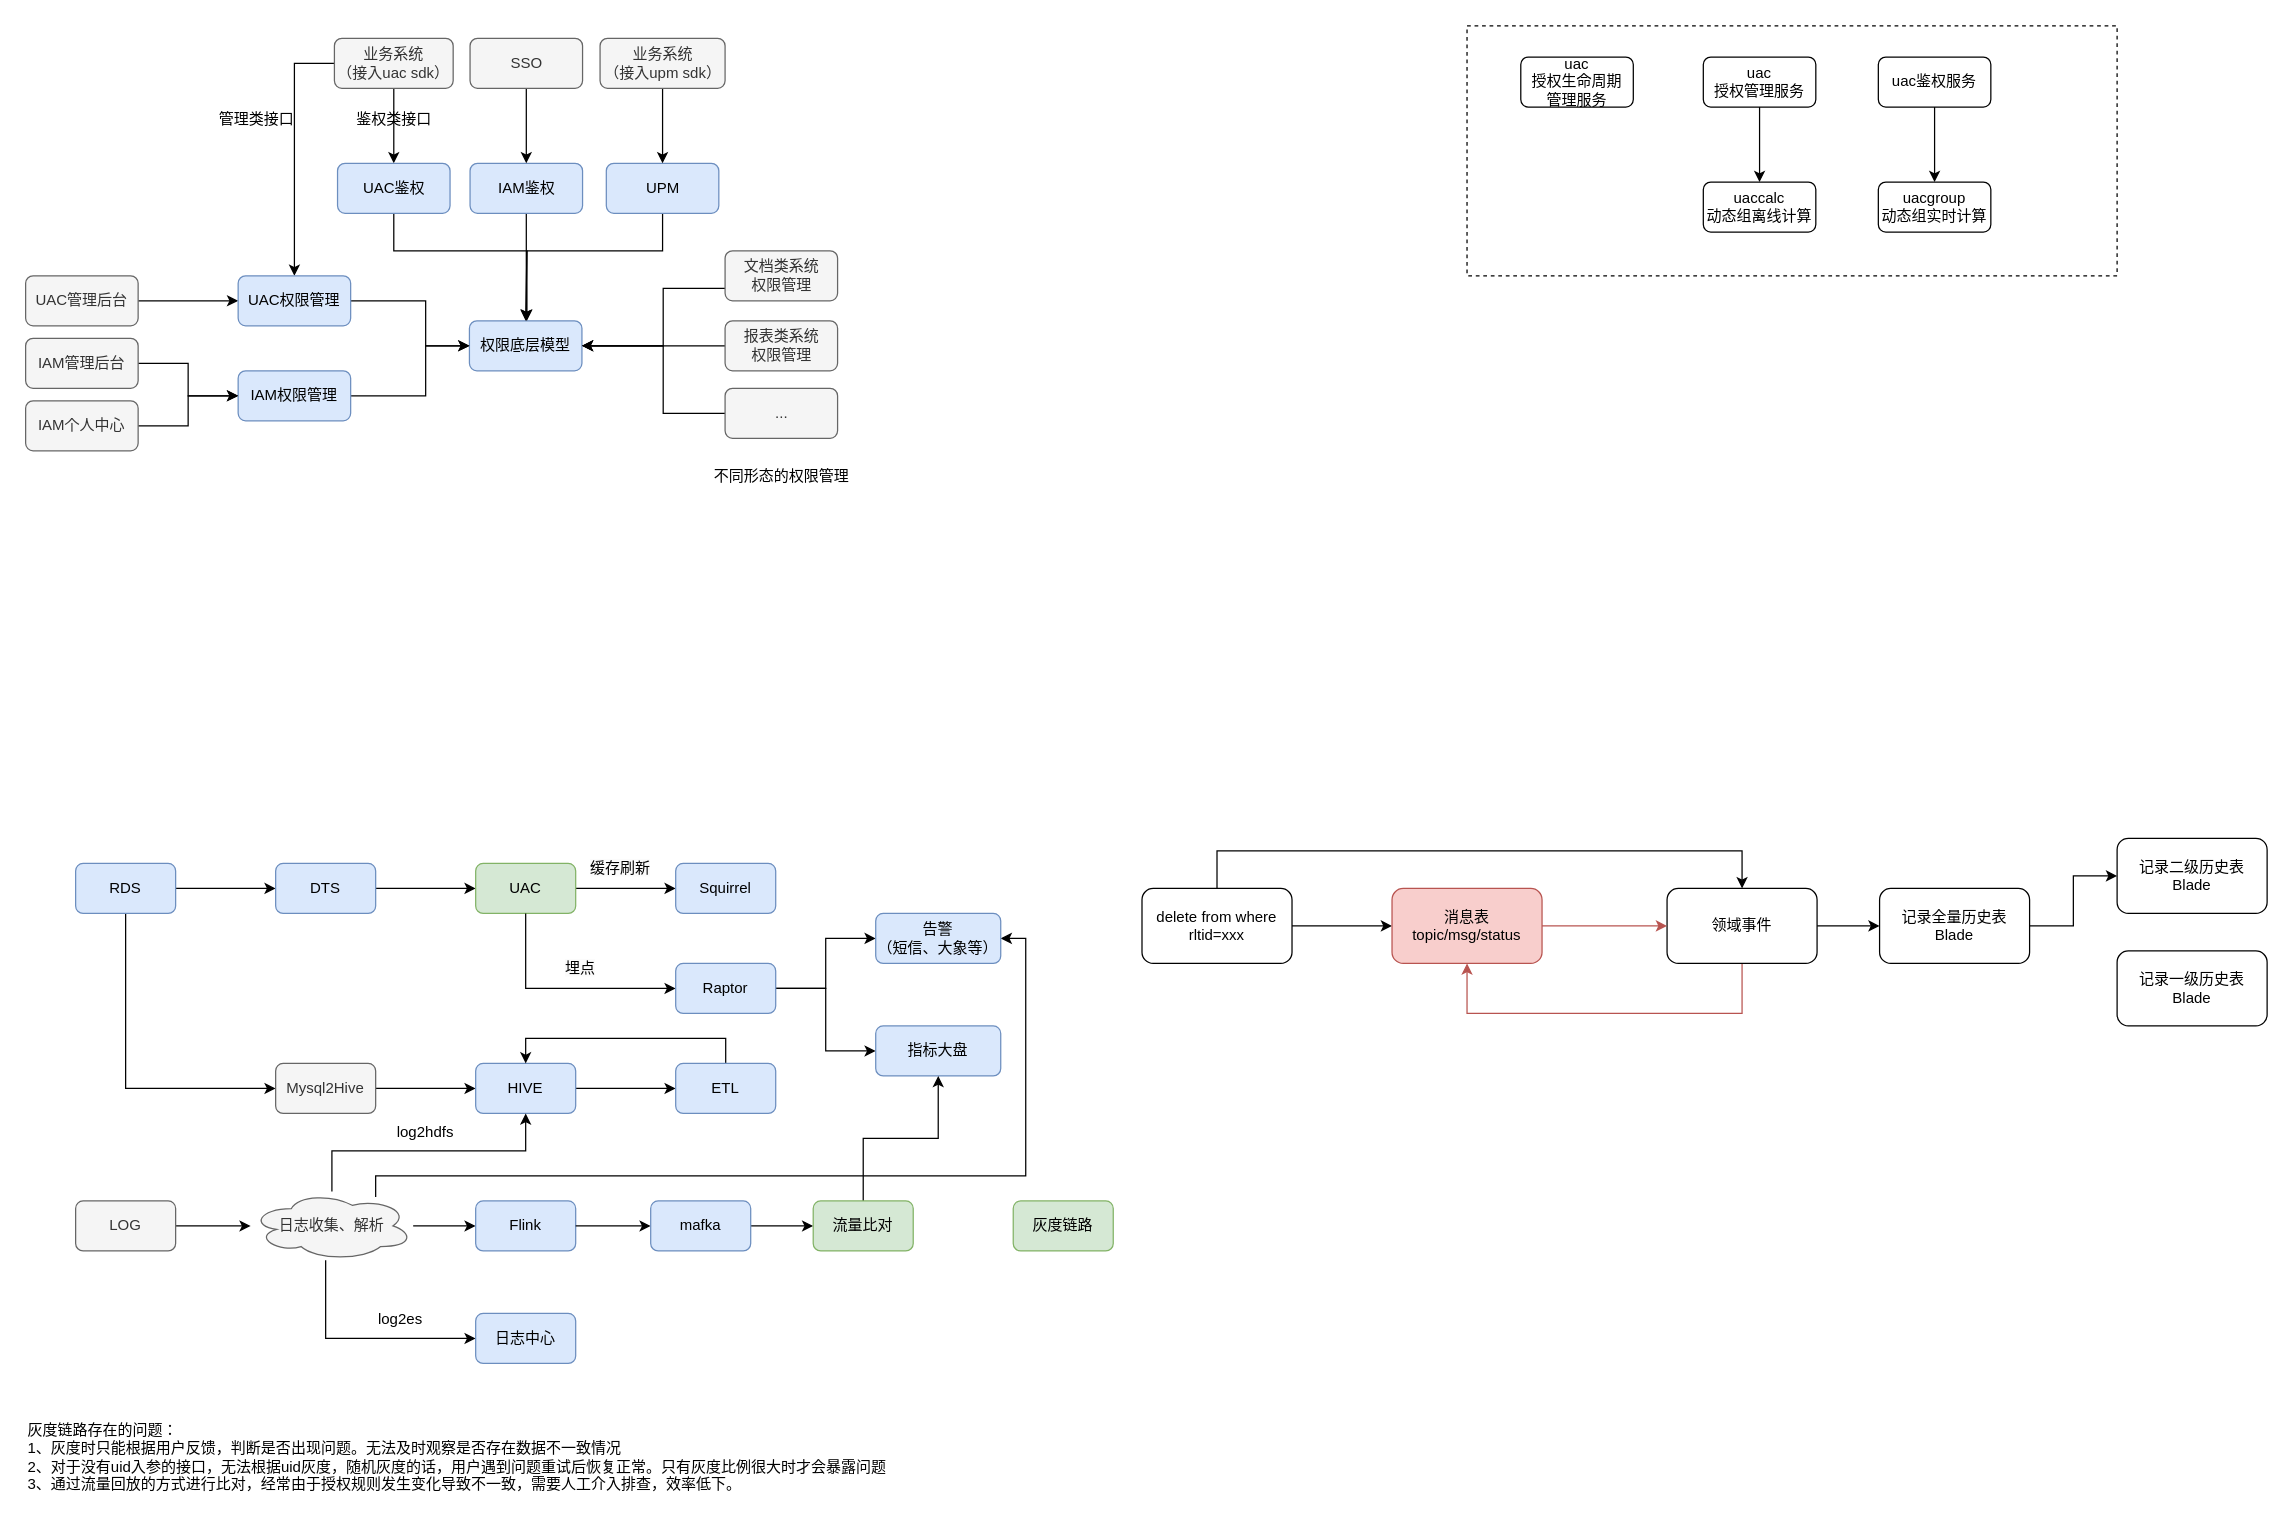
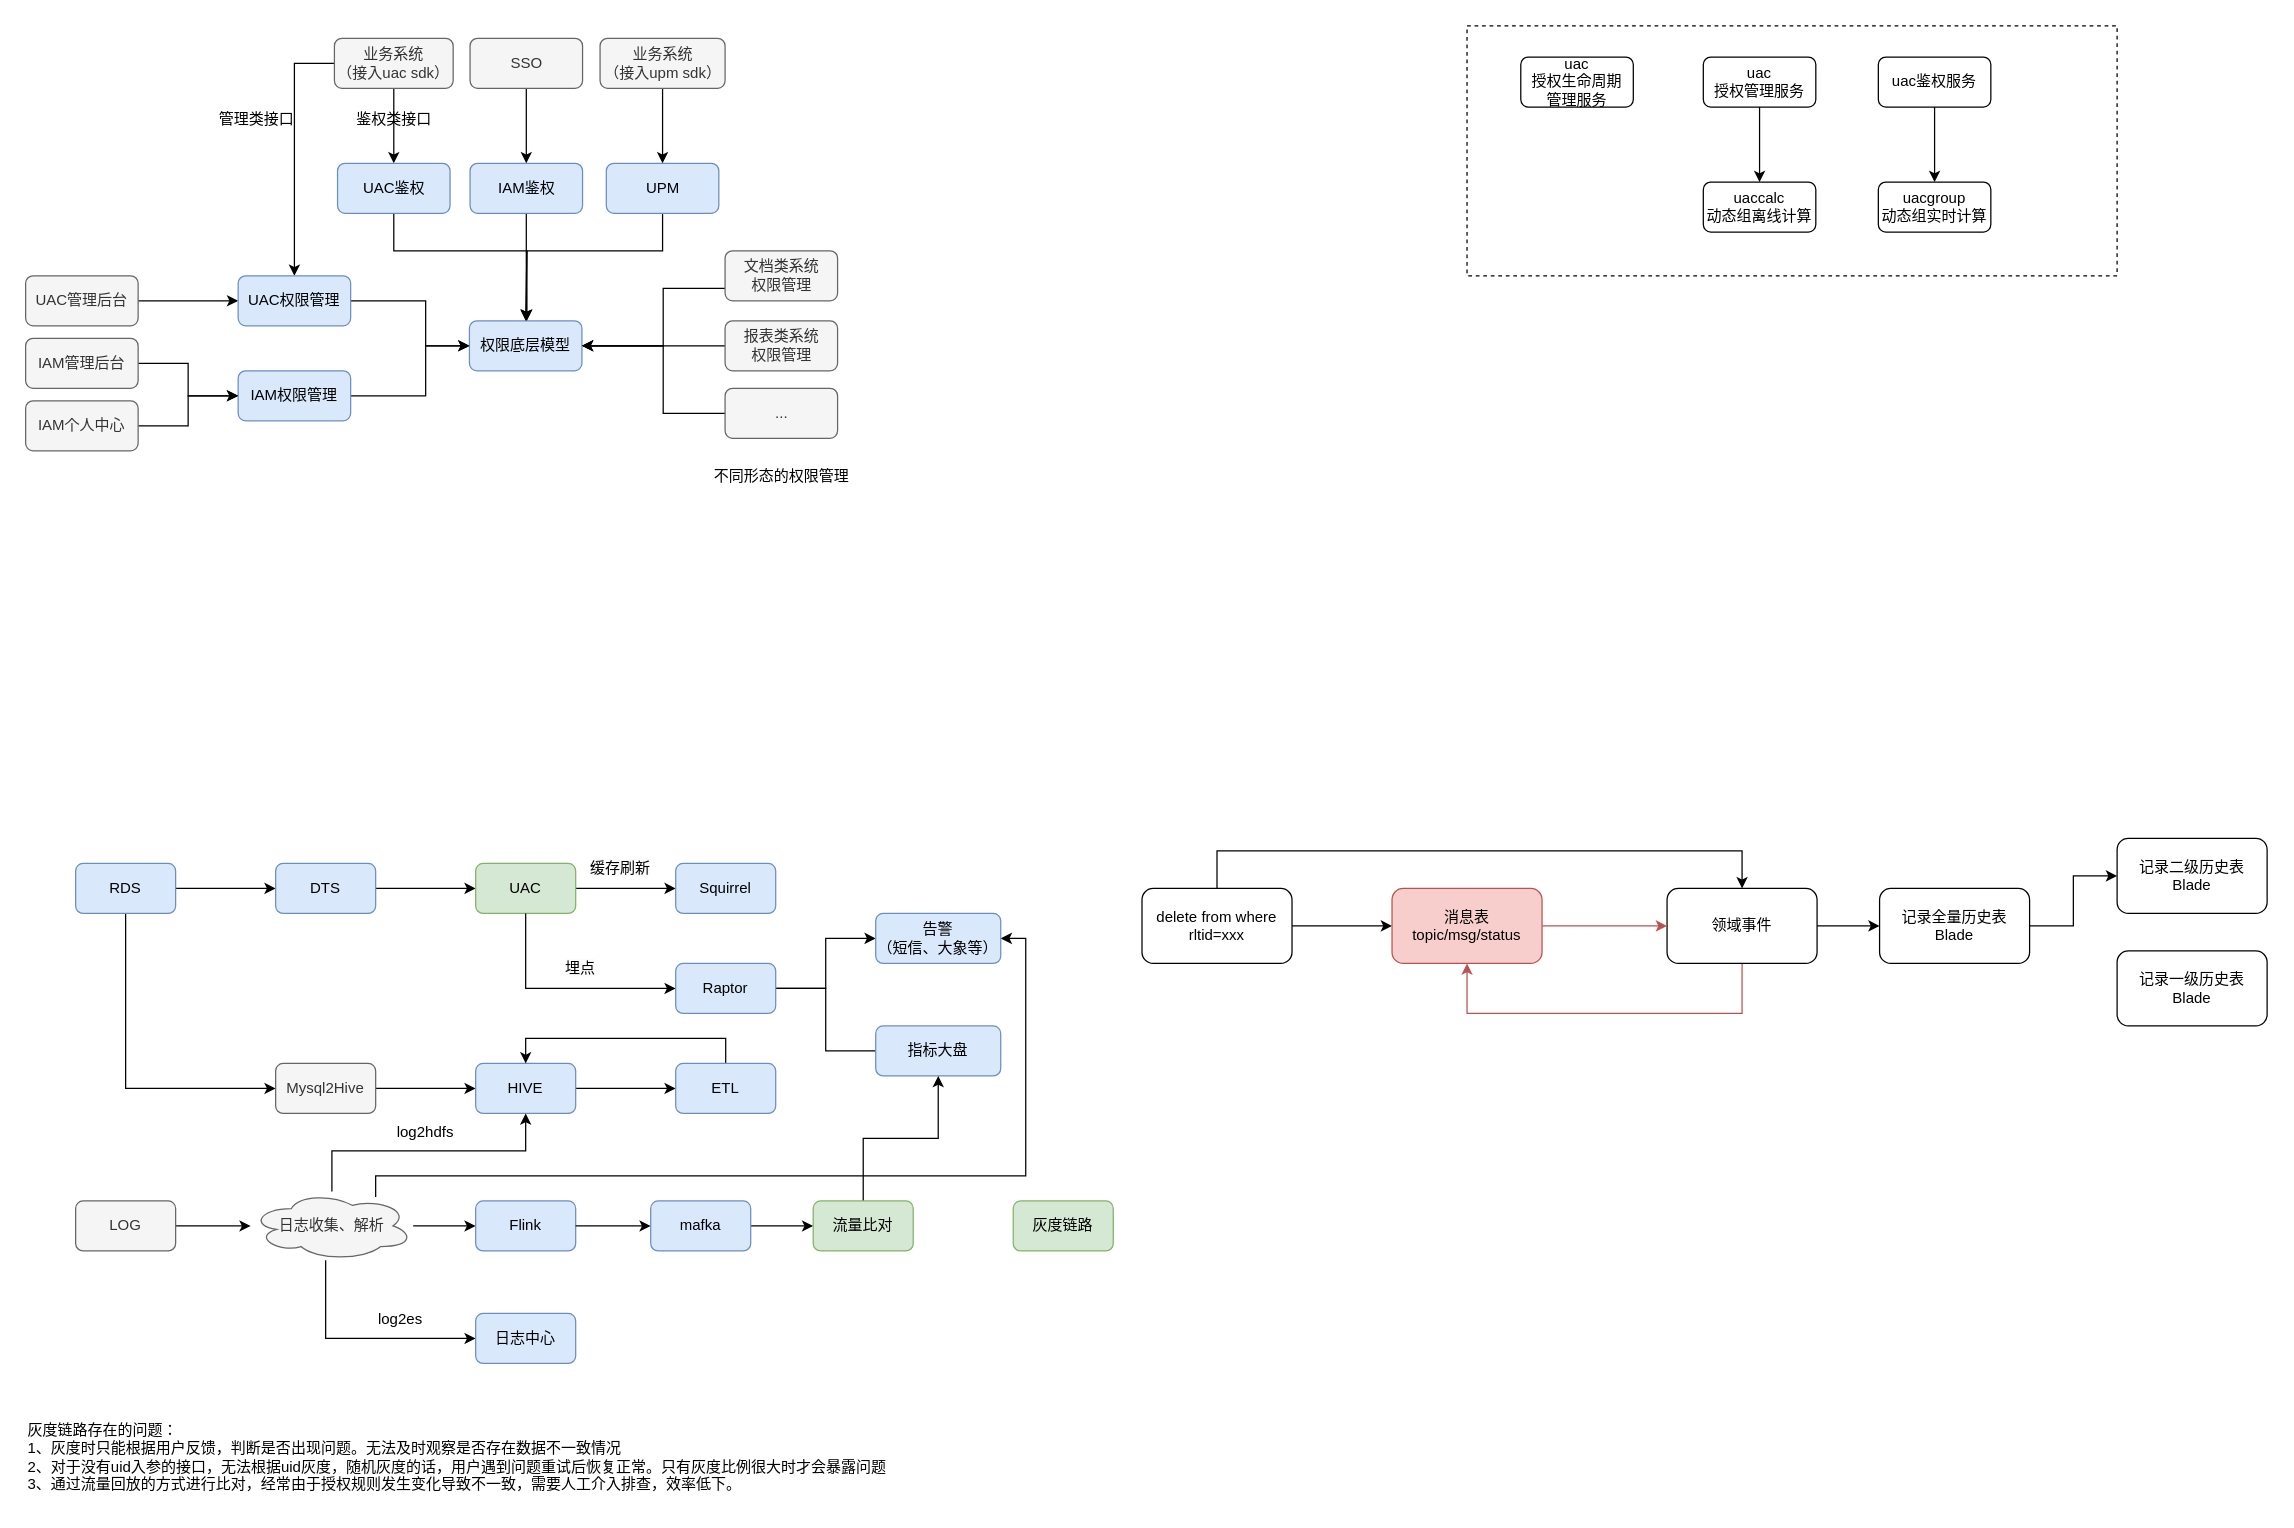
(866, 1051) -> (869, 1051)
